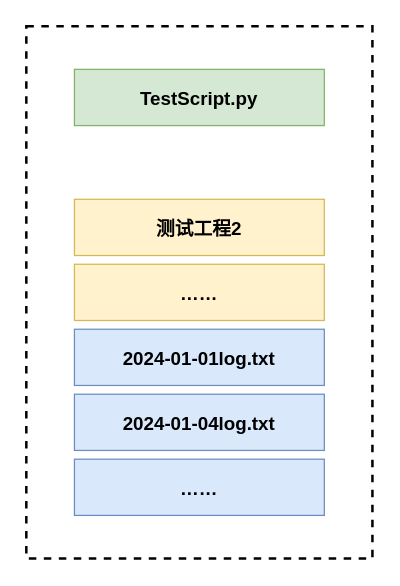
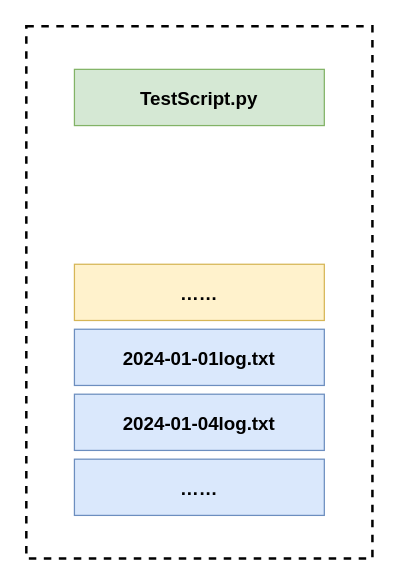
(199, 228) -> none
